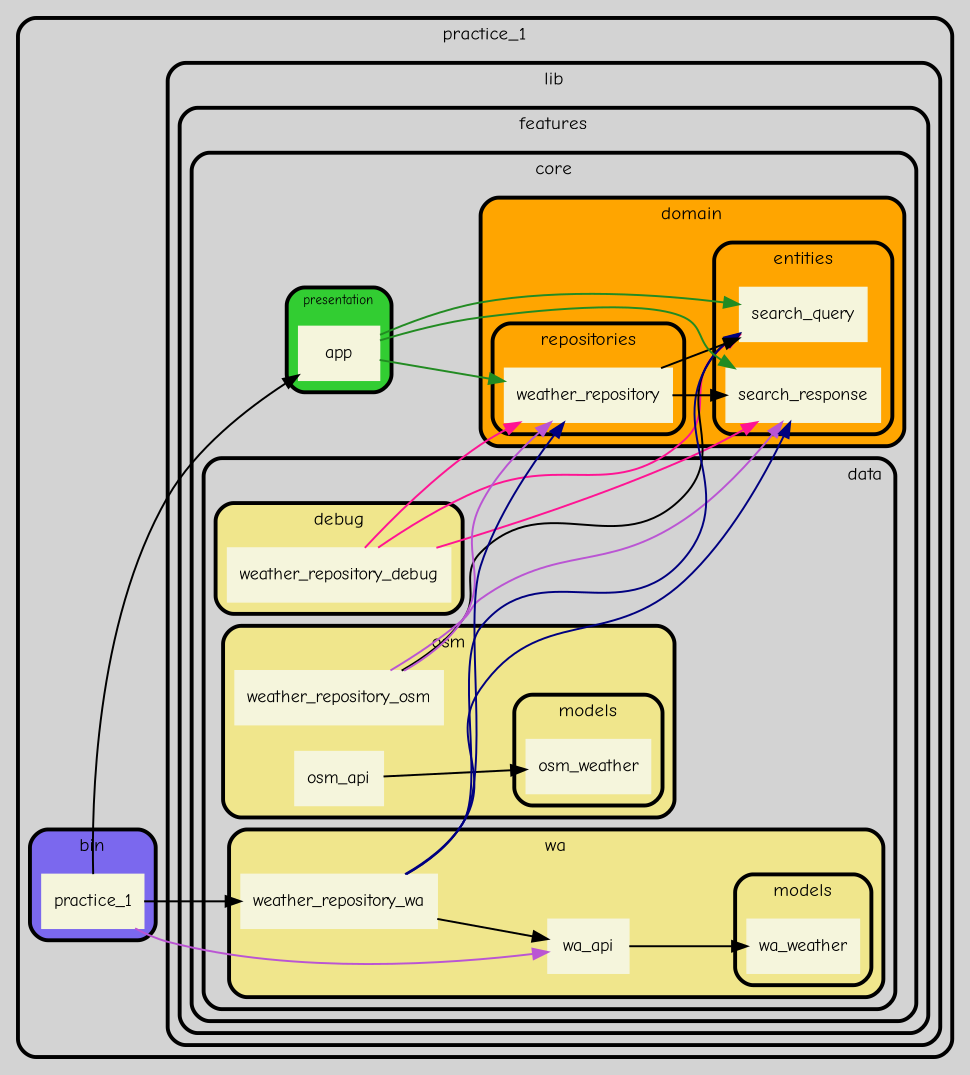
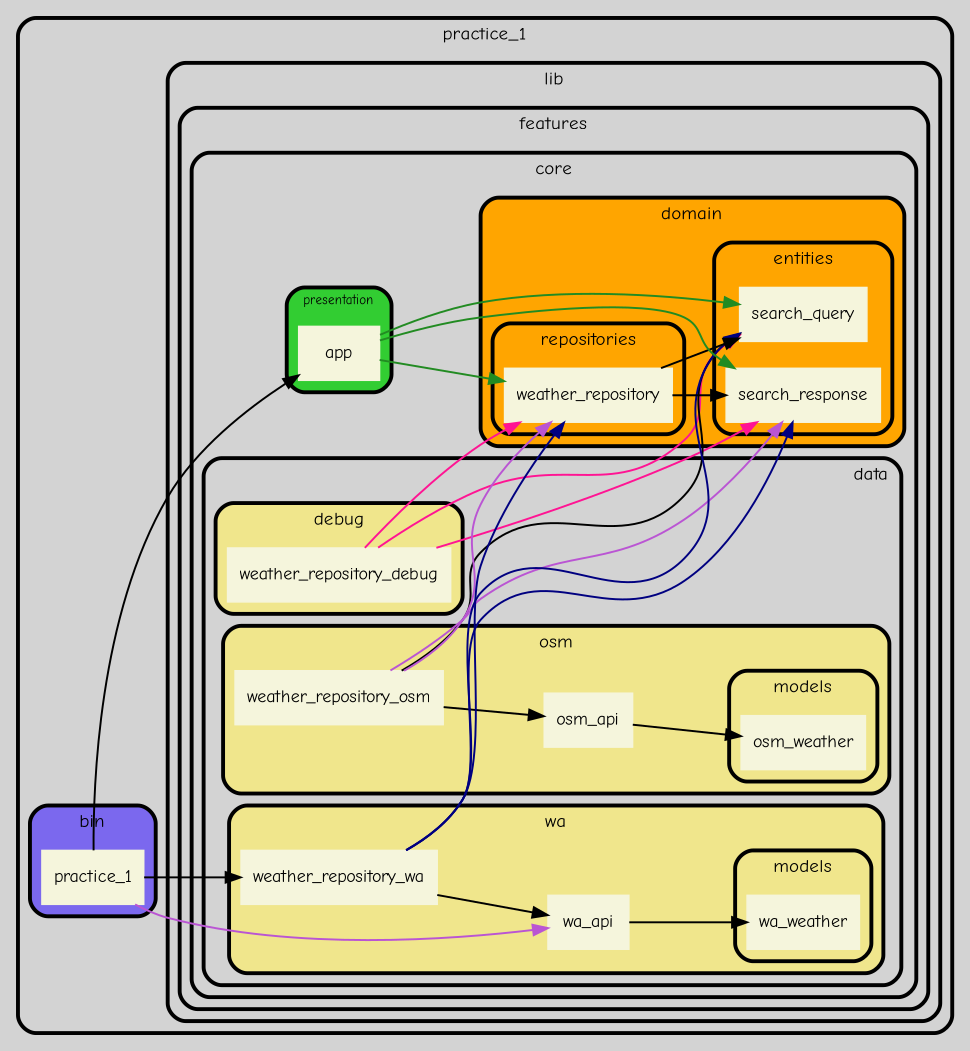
none -> (486, 711)
